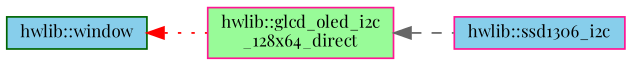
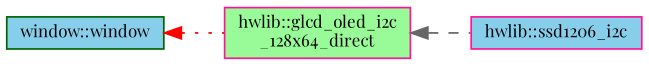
(77, 33) -> (85, 33)
(540, 33) -> (556, 33)
